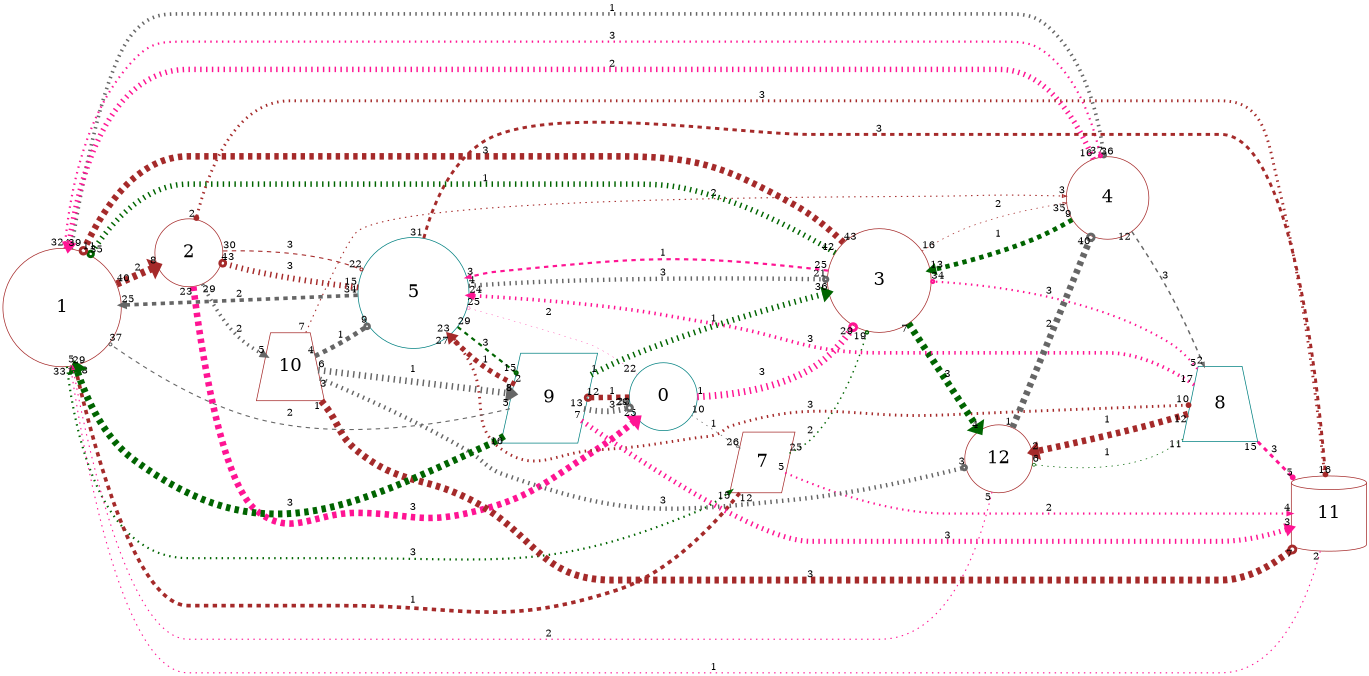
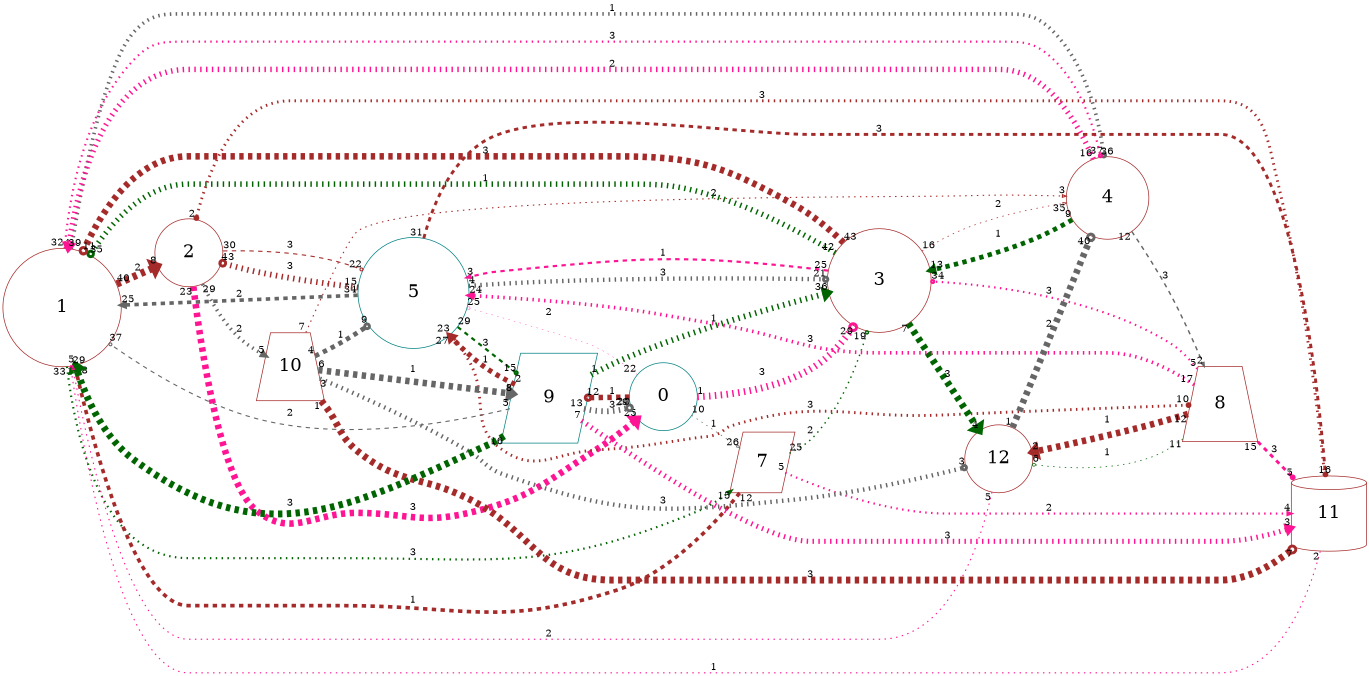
(414, 382) -> (414, 382)
(1220, 404) -> (1220, 404)
